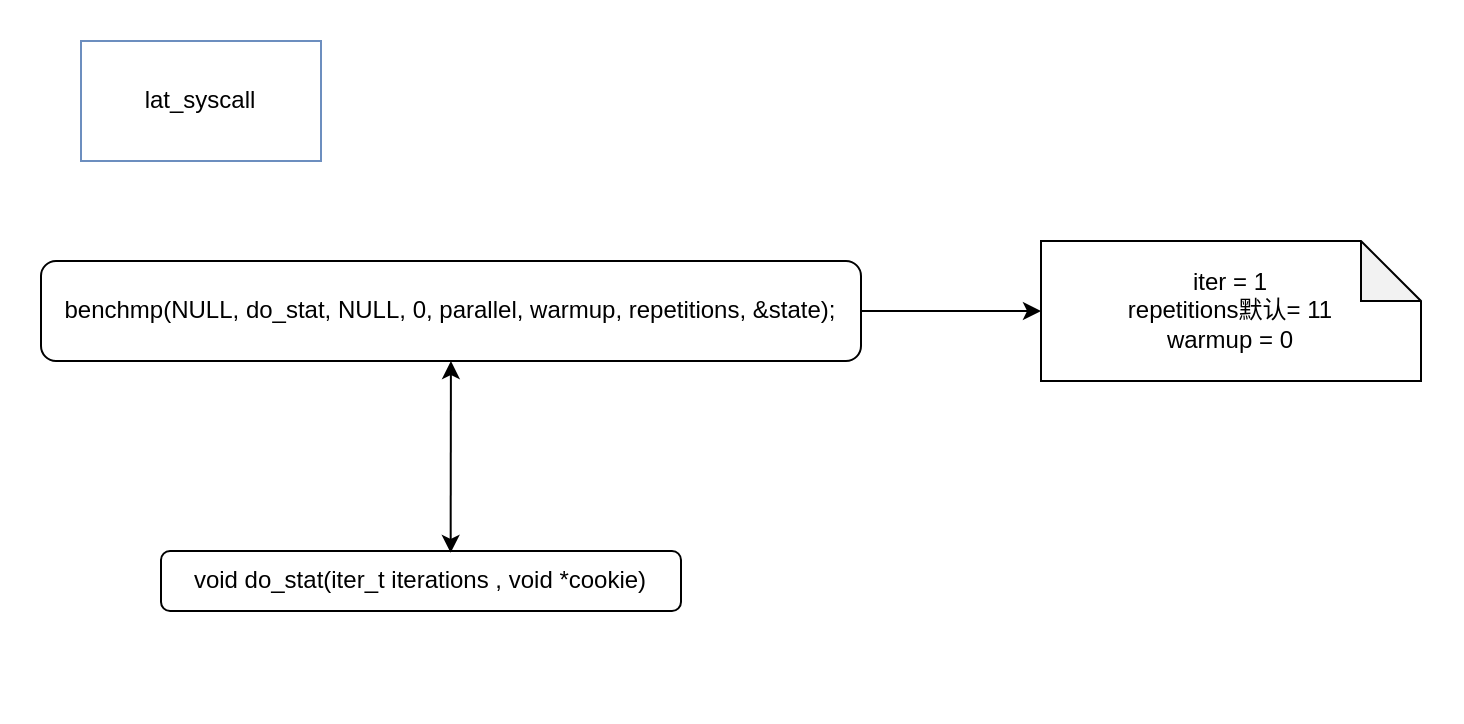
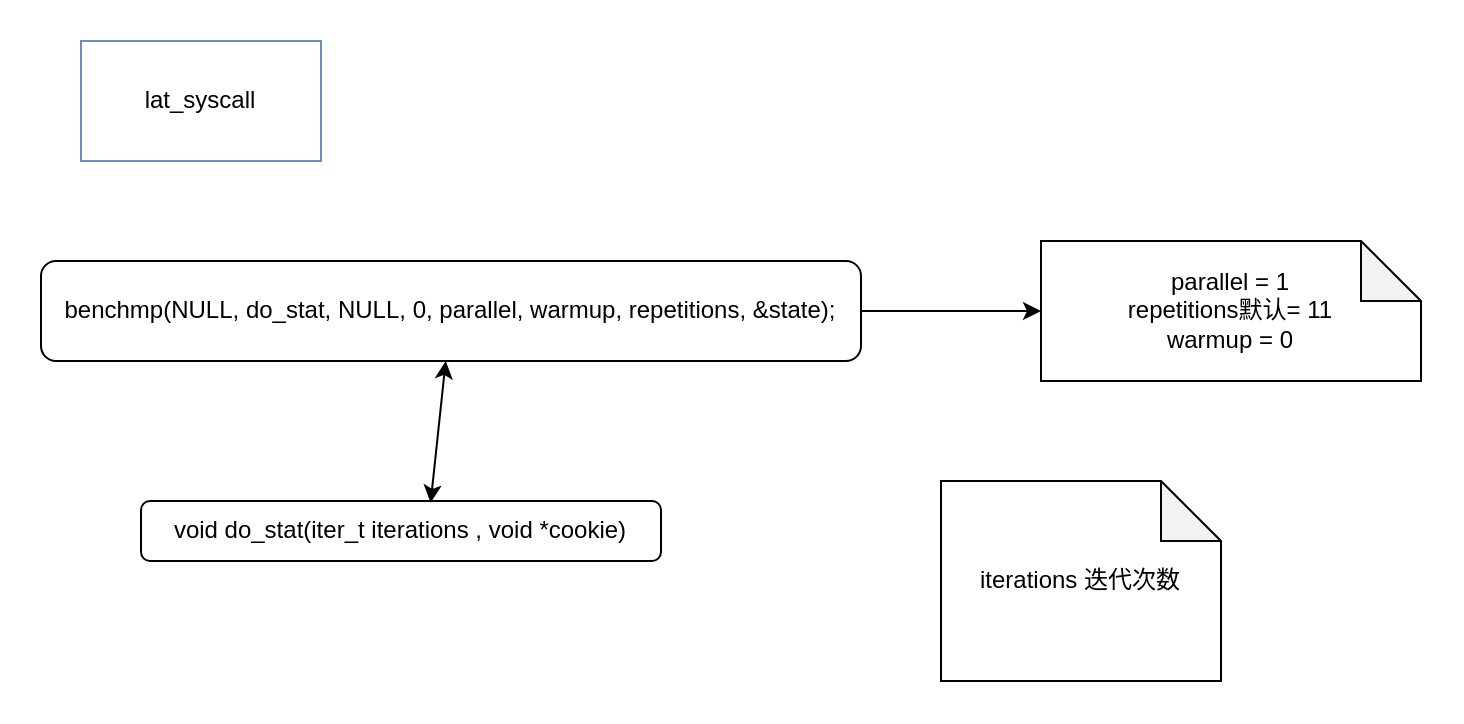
(1231, 311) -> (1231, 311)
(421, 581) -> (401, 531)
none -> (1081, 581)
